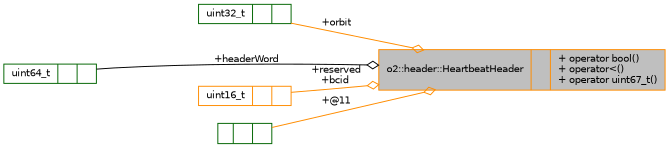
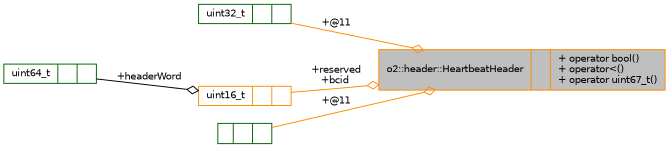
(335, 23) -> (335, 23)
(232, 64) -> (142, 84)
